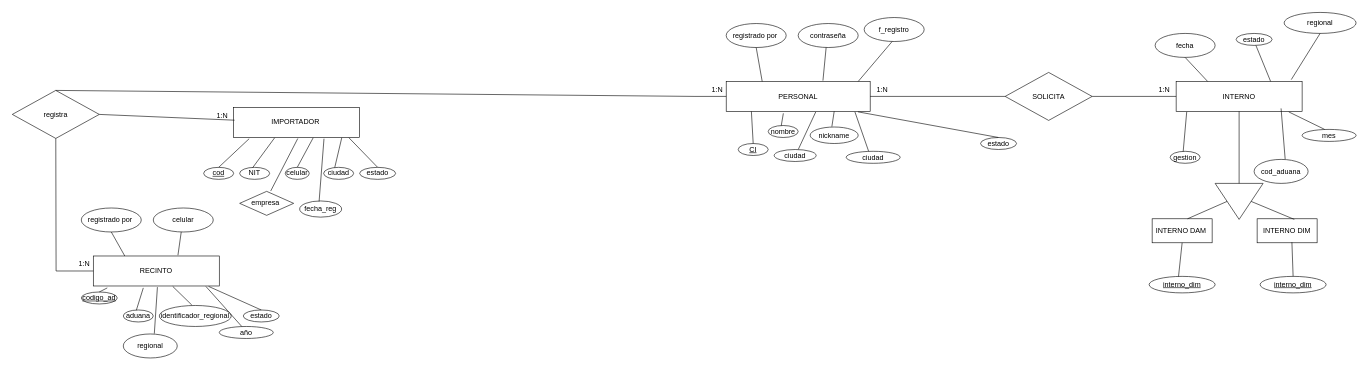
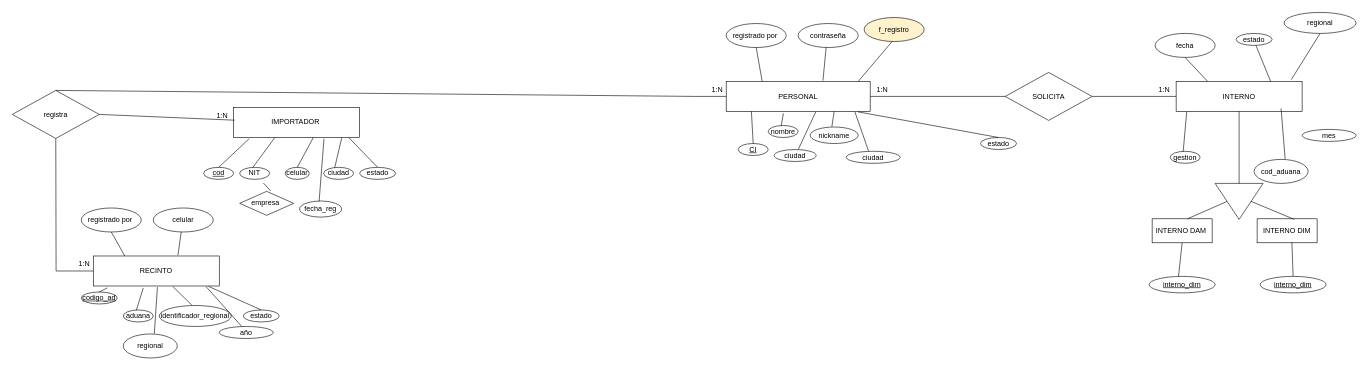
(894, 29) -> (894, 29)
(1307, 121) -> none
(284, 165) -> (267, 187)
